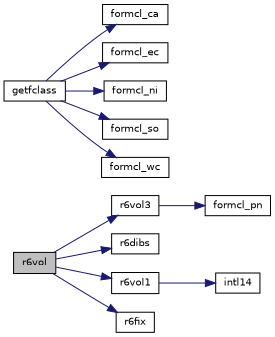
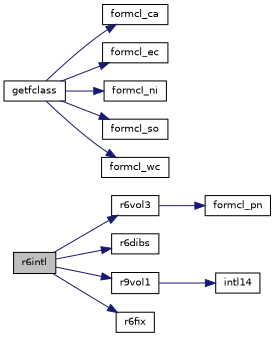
(35, 263) -> (35, 263)
(135, 283) -> (135, 283)
